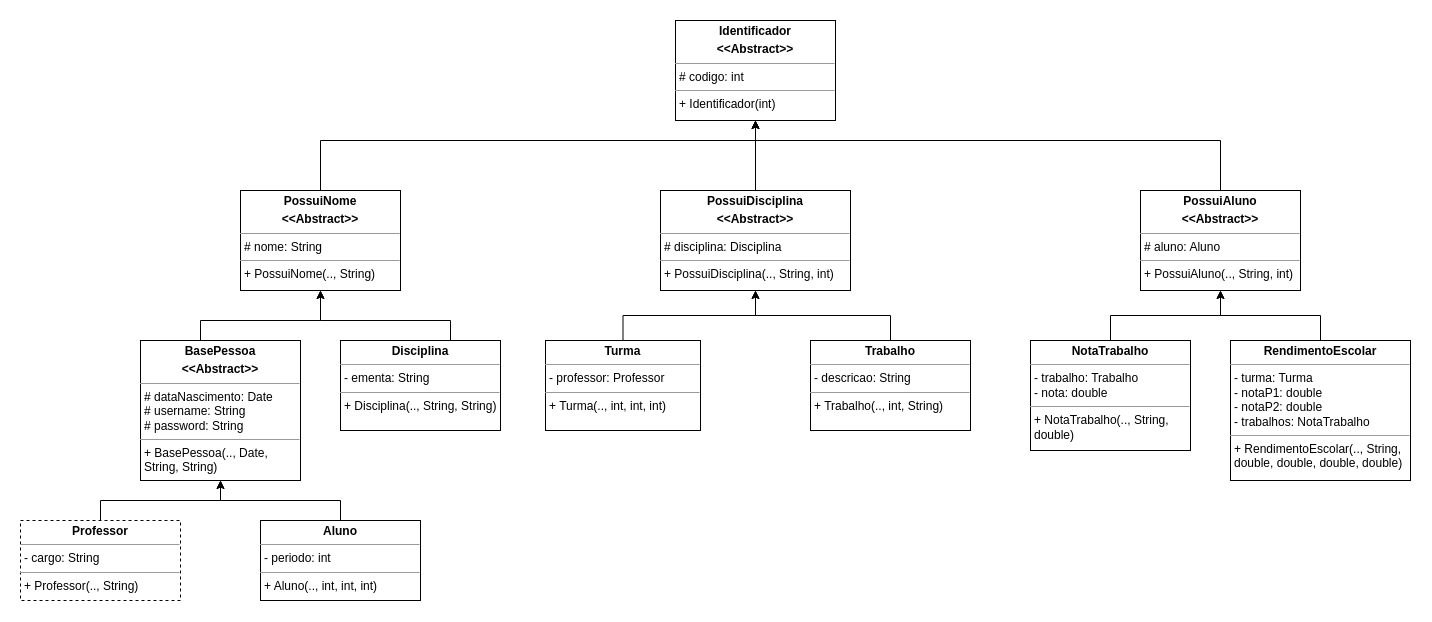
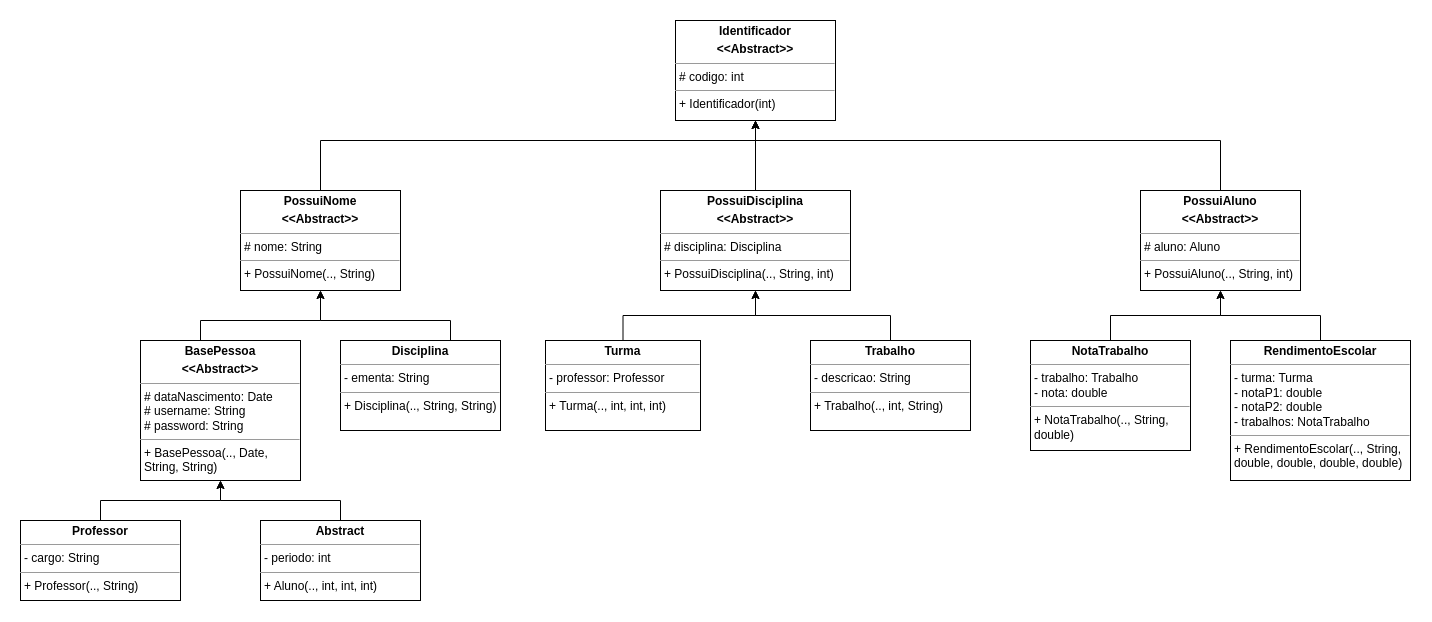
(328, 542) -> (328, 542)
(101, 561) -> (101, 561)
